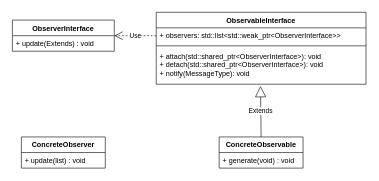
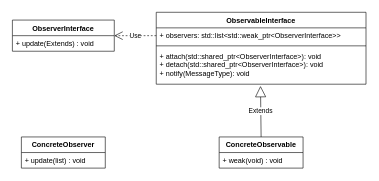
(263, 161) -> (255, 161)
